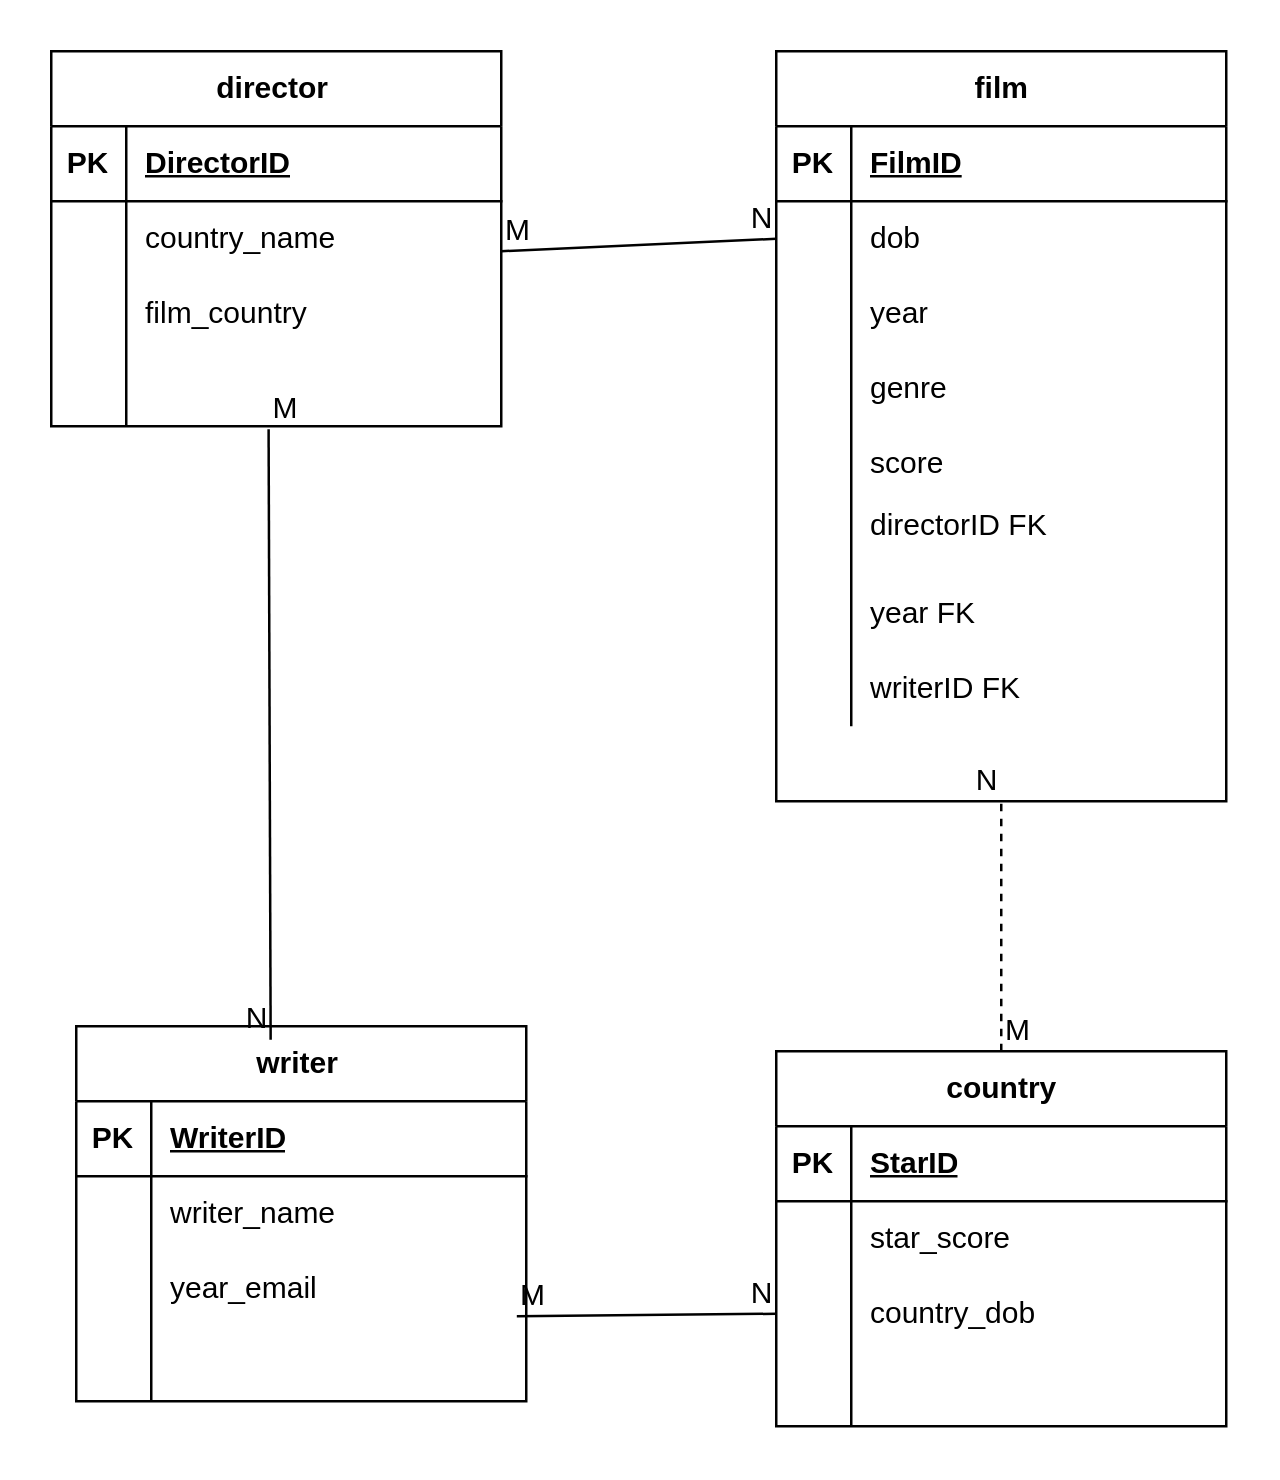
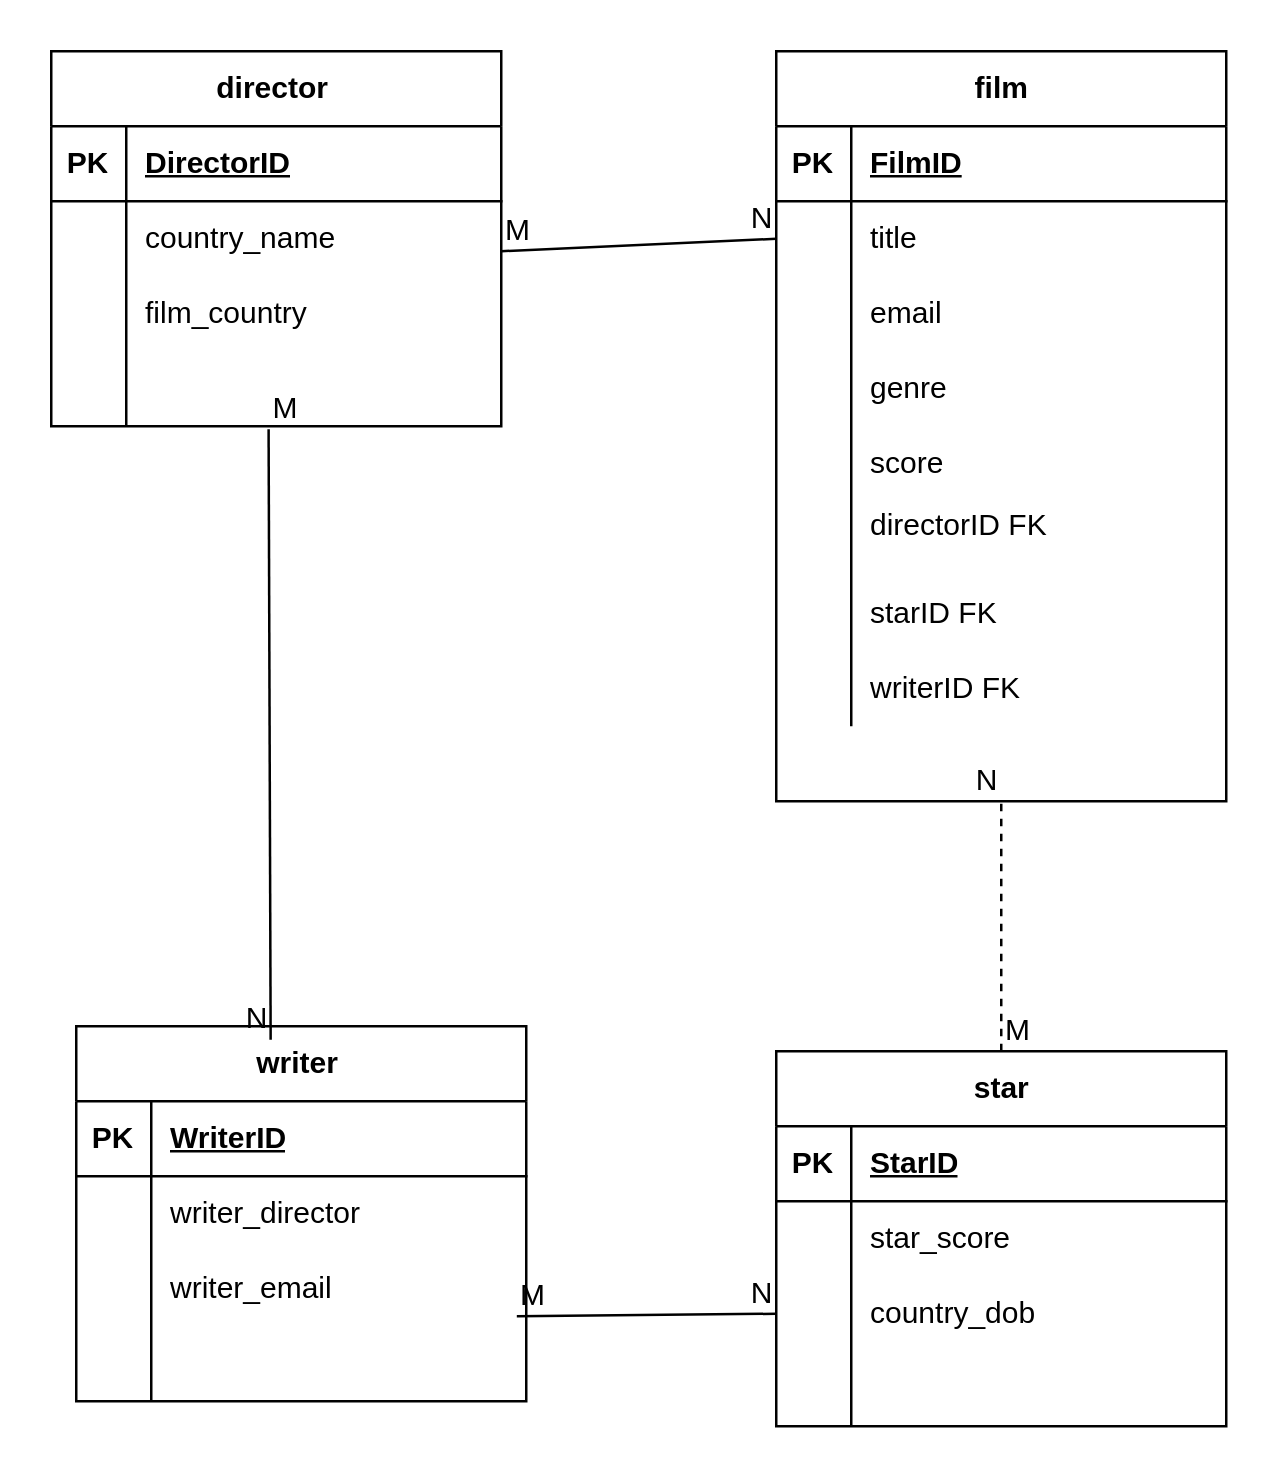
(896, 239) -> (905, 239)
(905, 314) -> (905, 314)
(926, 614) -> (943, 614)
(1003, 1089) -> (1003, 1089)
(260, 1214) -> (289, 1214)
(247, 1289) -> (260, 1289)
